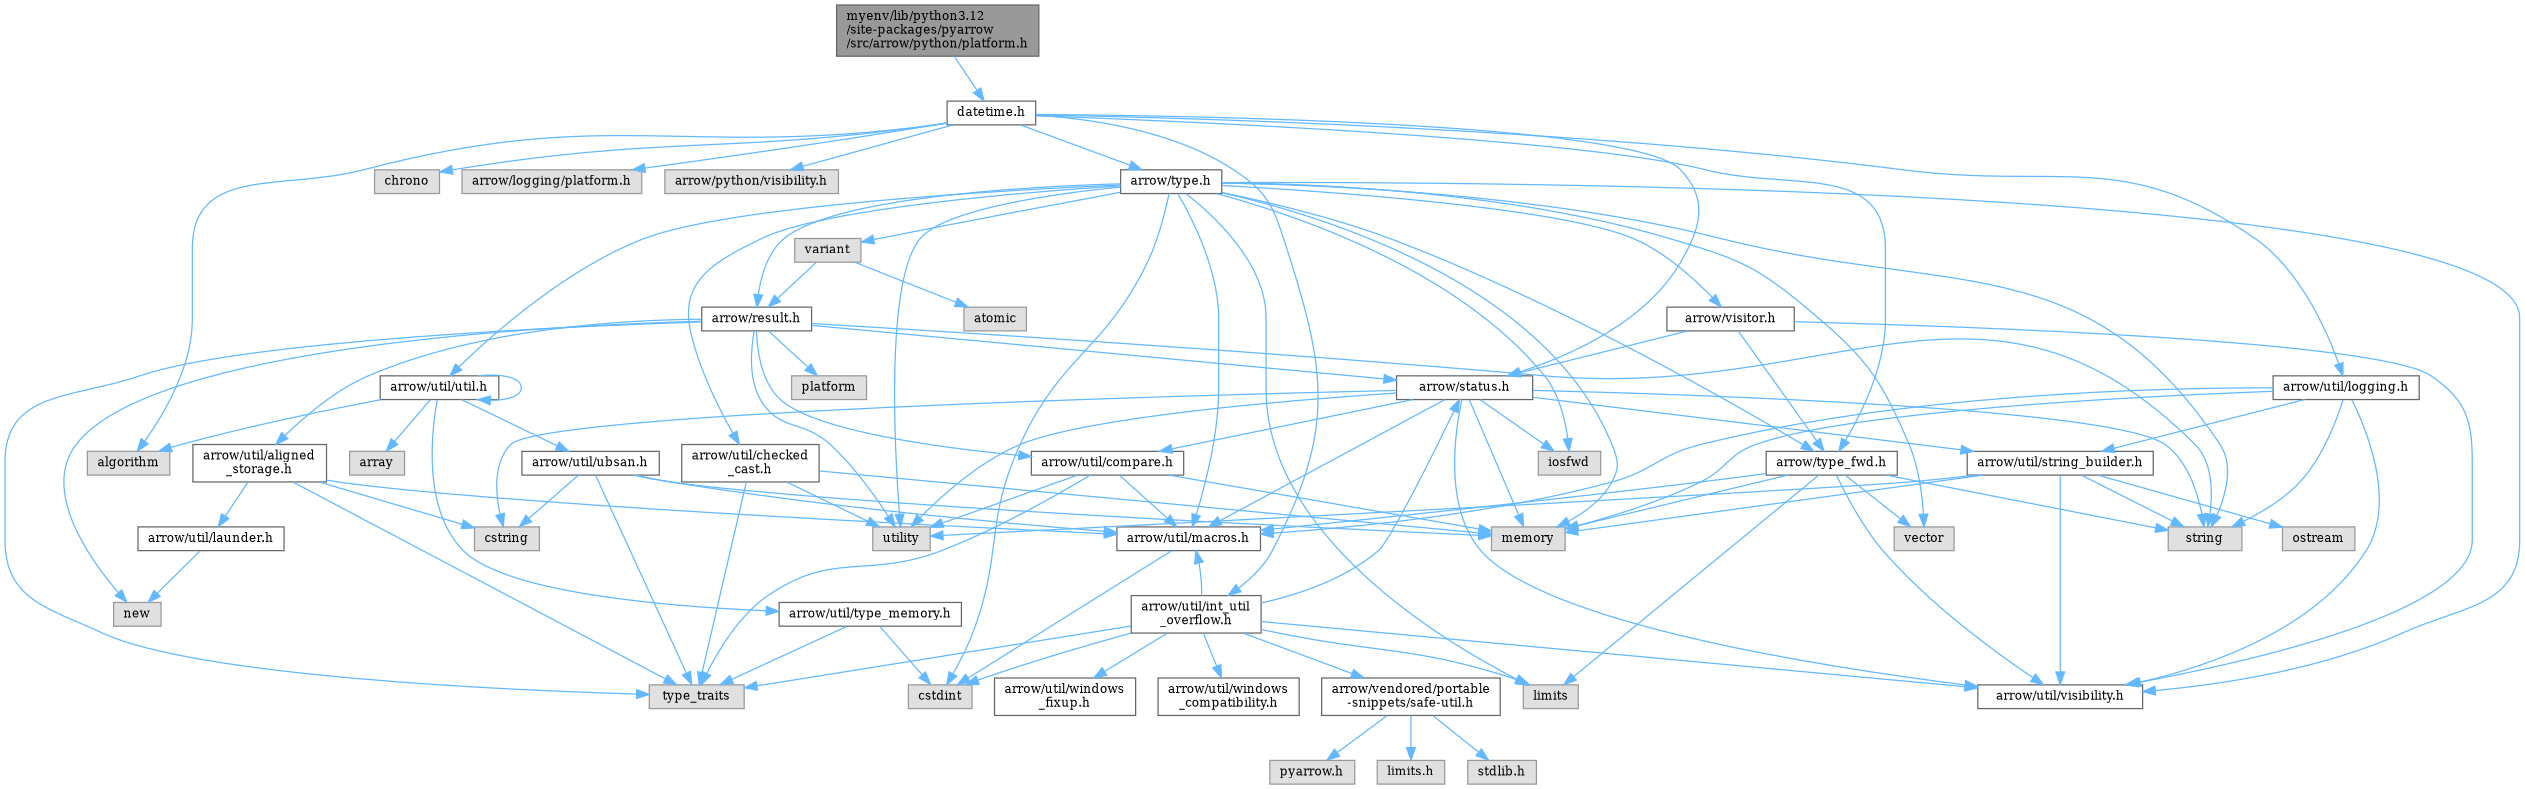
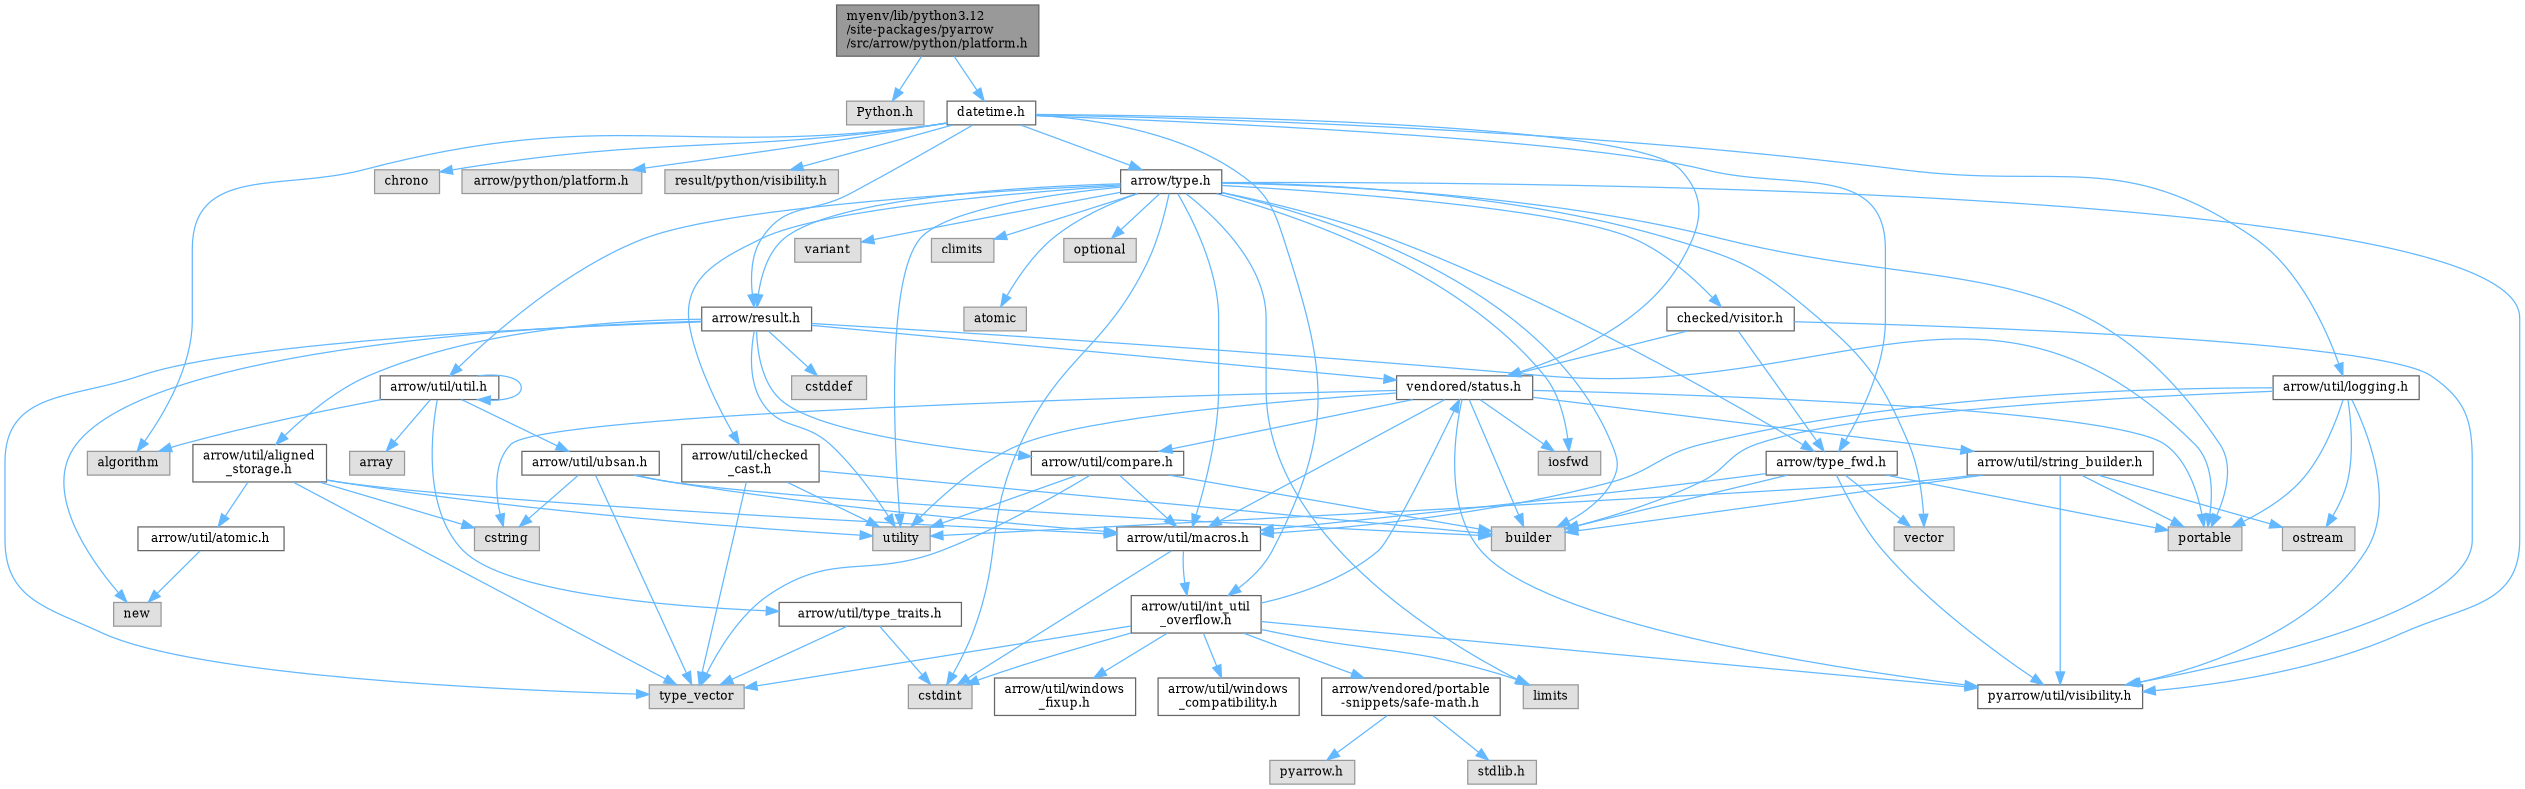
none -> (885, 113)
(552, 182) -> (552, 182)
(752, 182) -> (752, 182)
none -> (963, 250)
none -> (1100, 250)
(797, 280) -> (848, 194)
(913, 285) -> (1062, 231)
(1731, 319) -> (1731, 319)
(829, 388) -> (829, 388)
(1465, 388) -> (1465, 388)
(2214, 423) -> (2351, 460)
none -> (593, 514)
(211, 539) -> (211, 539)
(1528, 539) -> (1528, 539)
(2205, 539) -> (2205, 539)
(1696, 576) -> none
(1201, 579) -> (1183, 567)
(870, 614) -> (870, 614)
(697, 697) -> (697, 697)
(1411, 697) -> (1411, 697)
(2060, 697) -> (2060, 697)
(1411, 772) -> none
